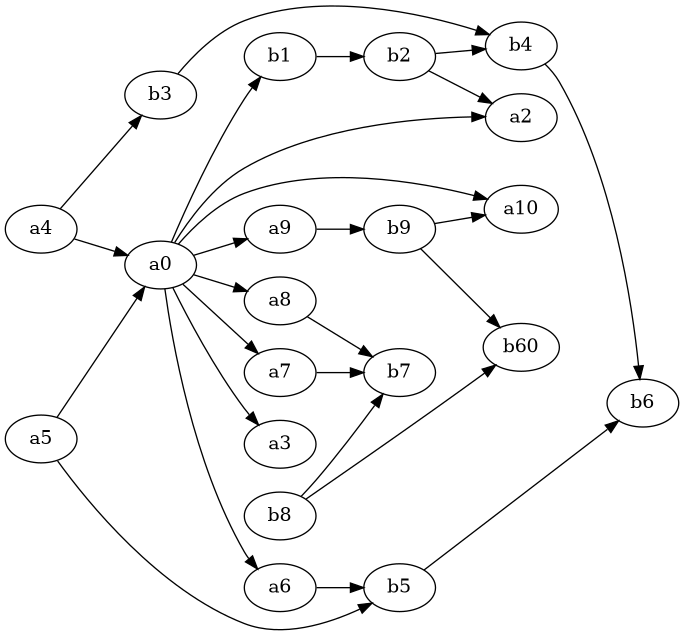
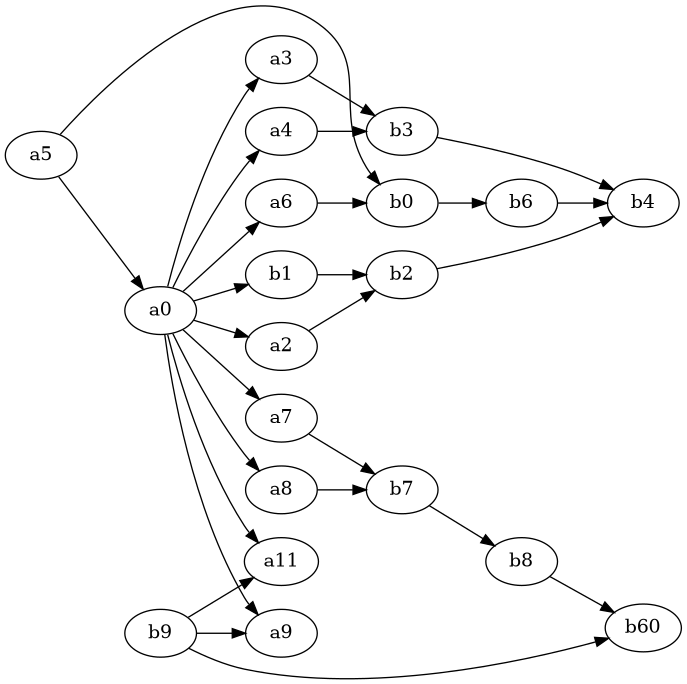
(454, 84) -> (336, 314)
none -> (336, 92)
(521, 209) -> (281, 562)
(610, 209) -> (576, 203)
(333, 229) -> (214, 633)
(95, 245) -> (208, 222)
(339, 452) -> (456, 522)
(400, 588) -> (402, 203)
